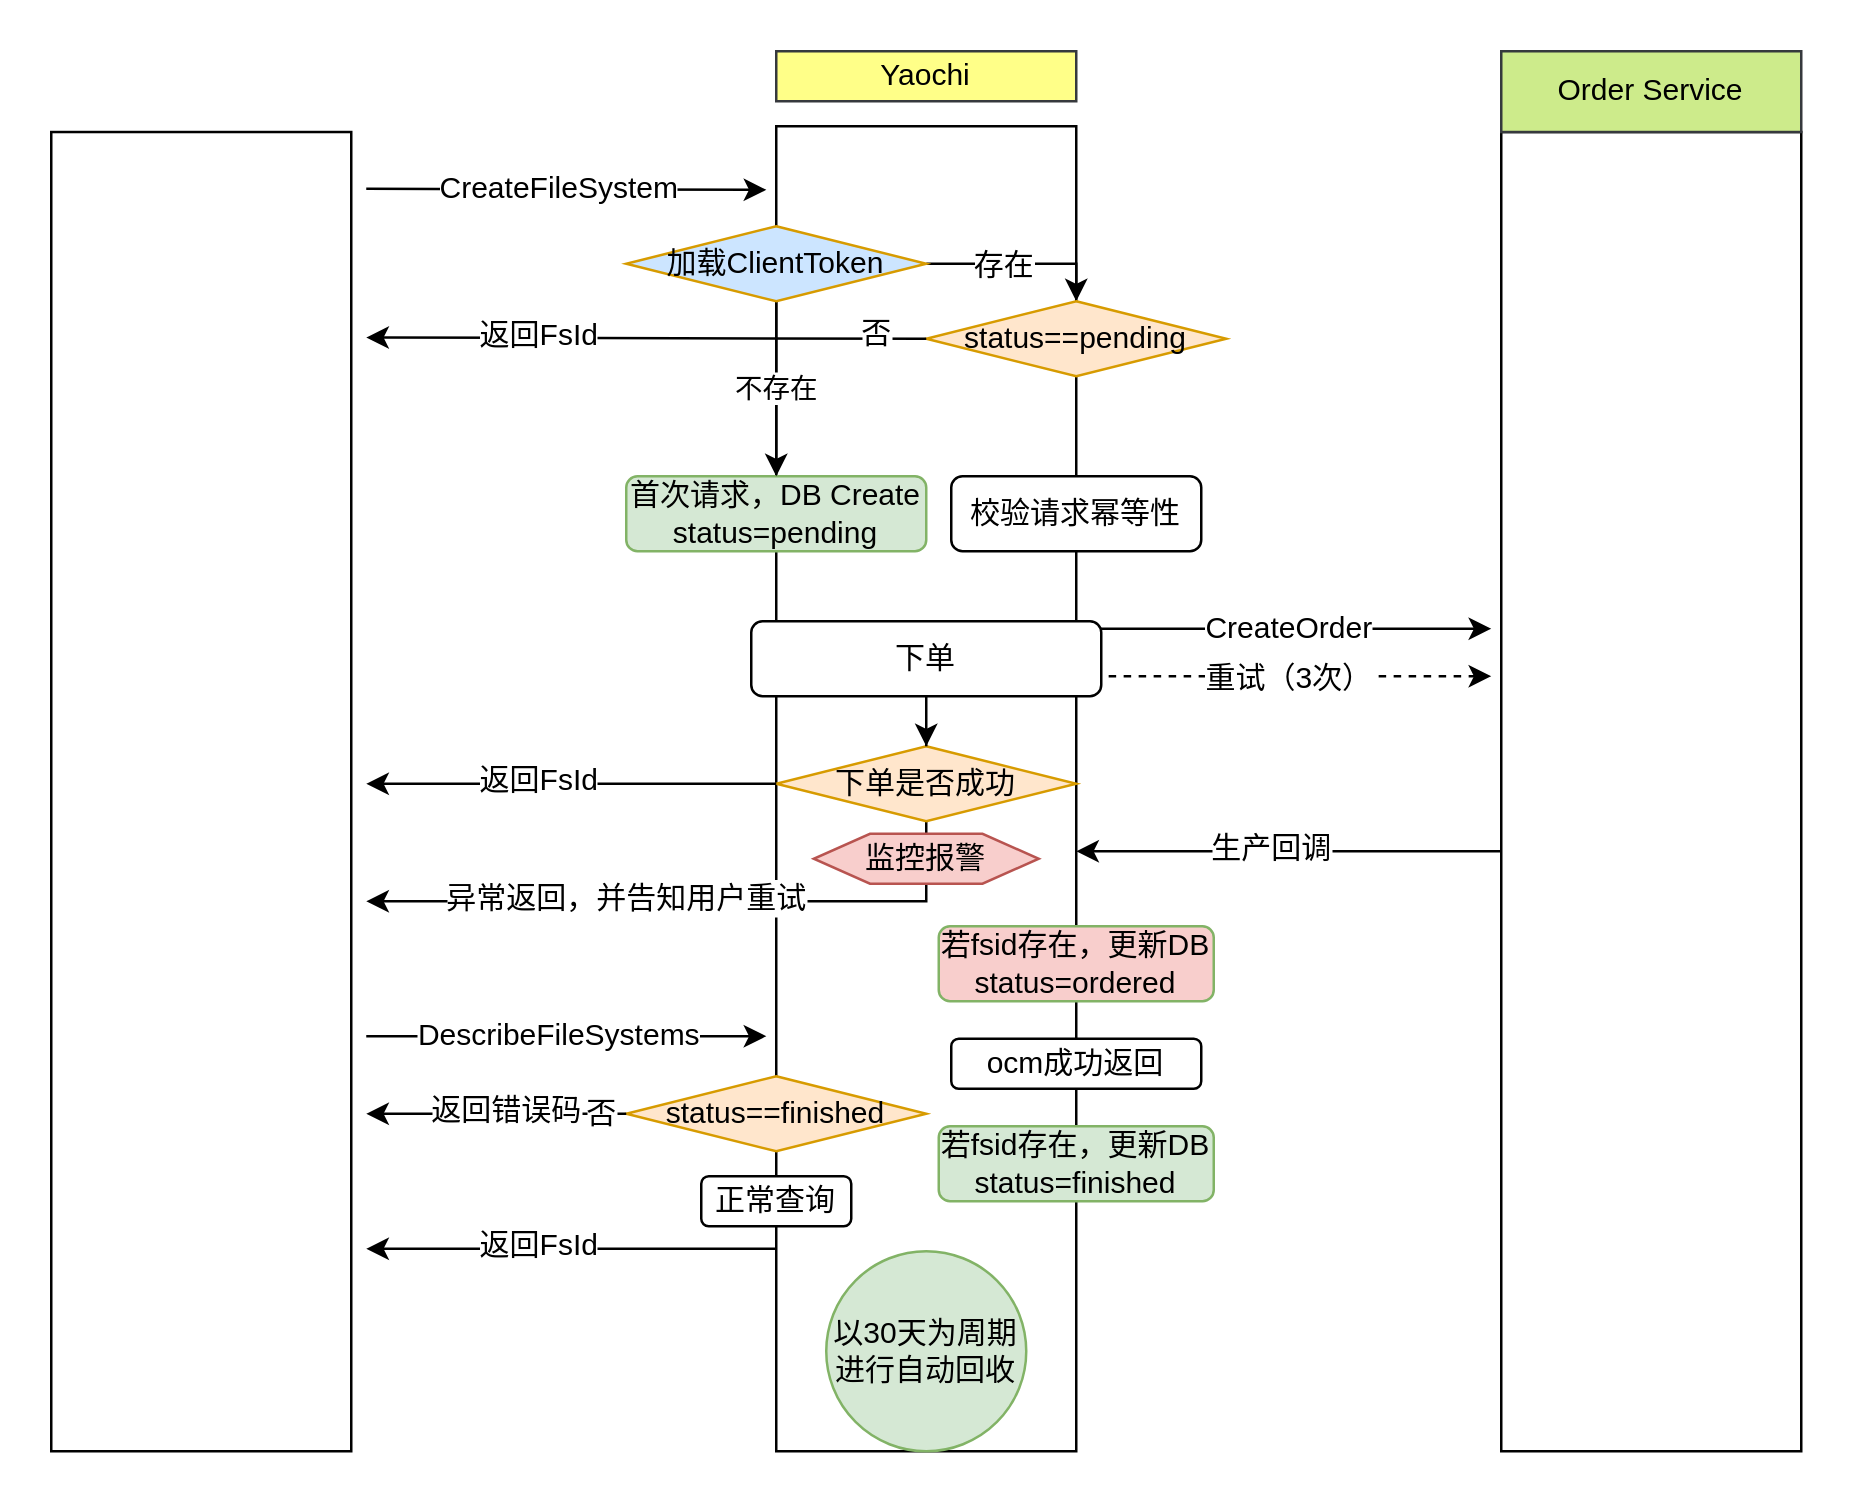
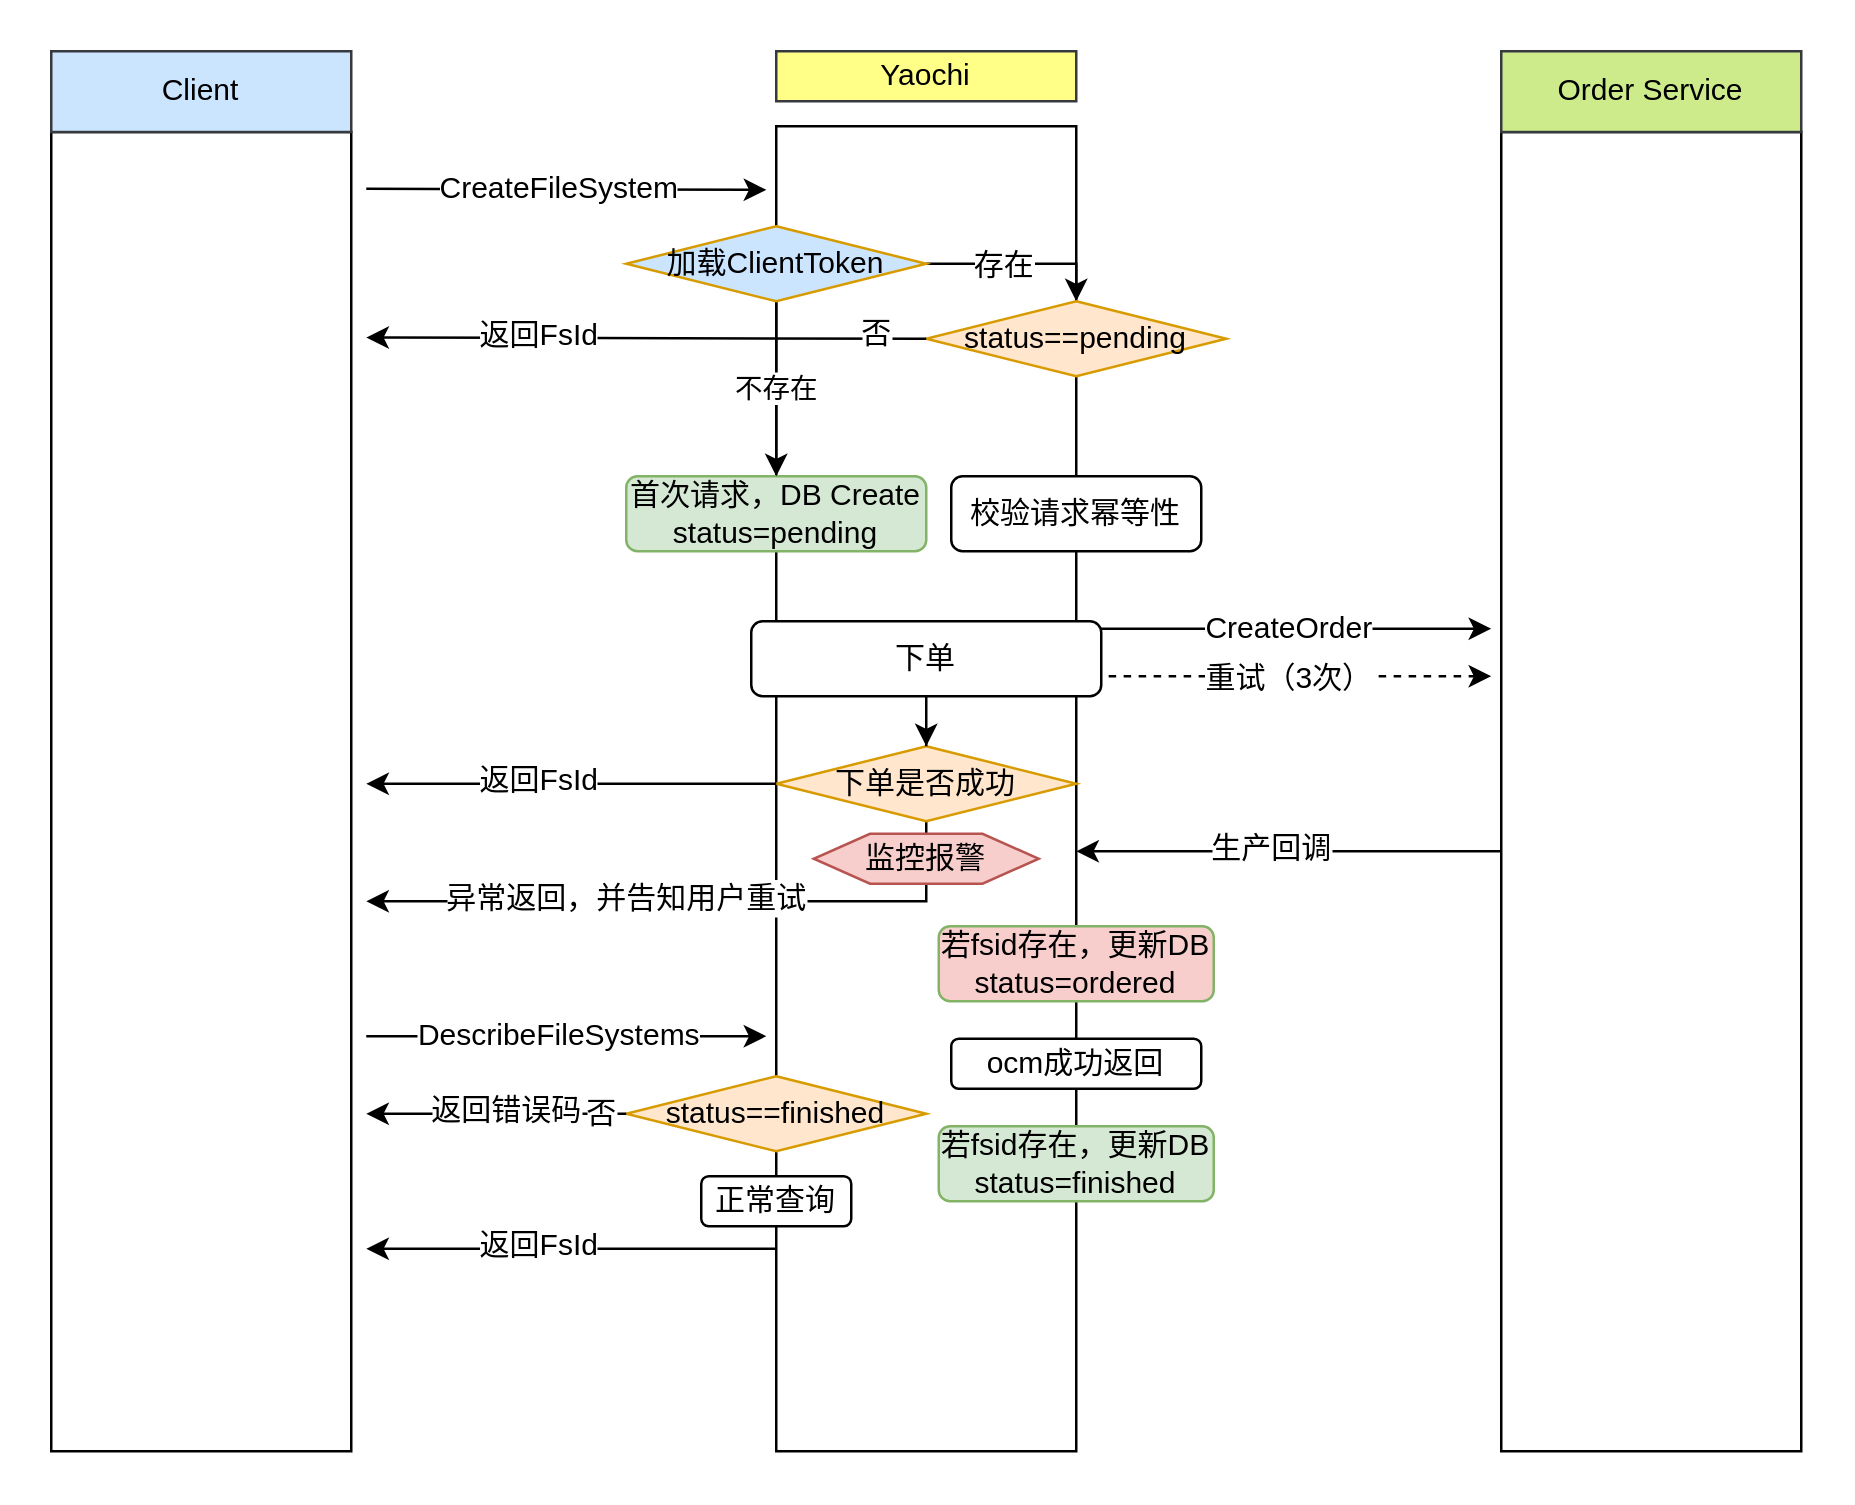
none -> (201, 92)
(926, 1351) -> none
